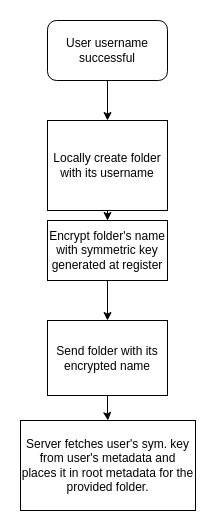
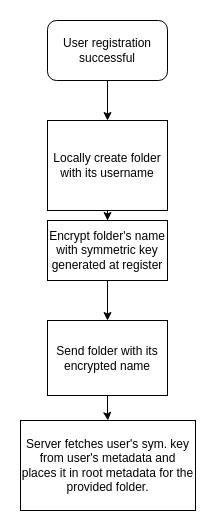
(108, 51) -> (108, 51)
